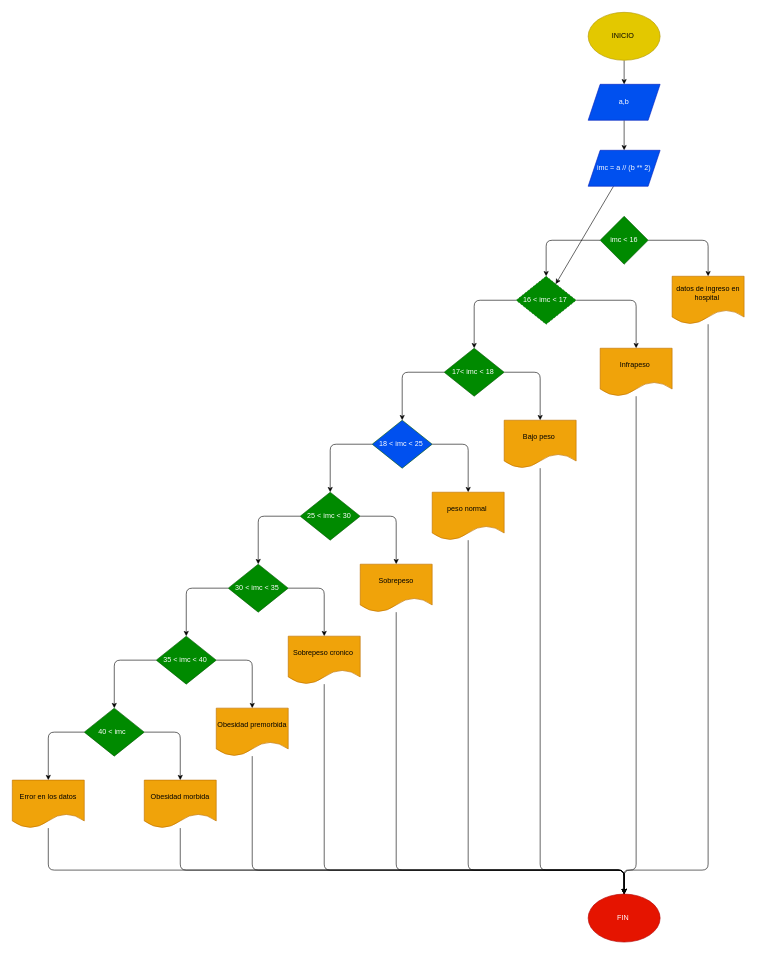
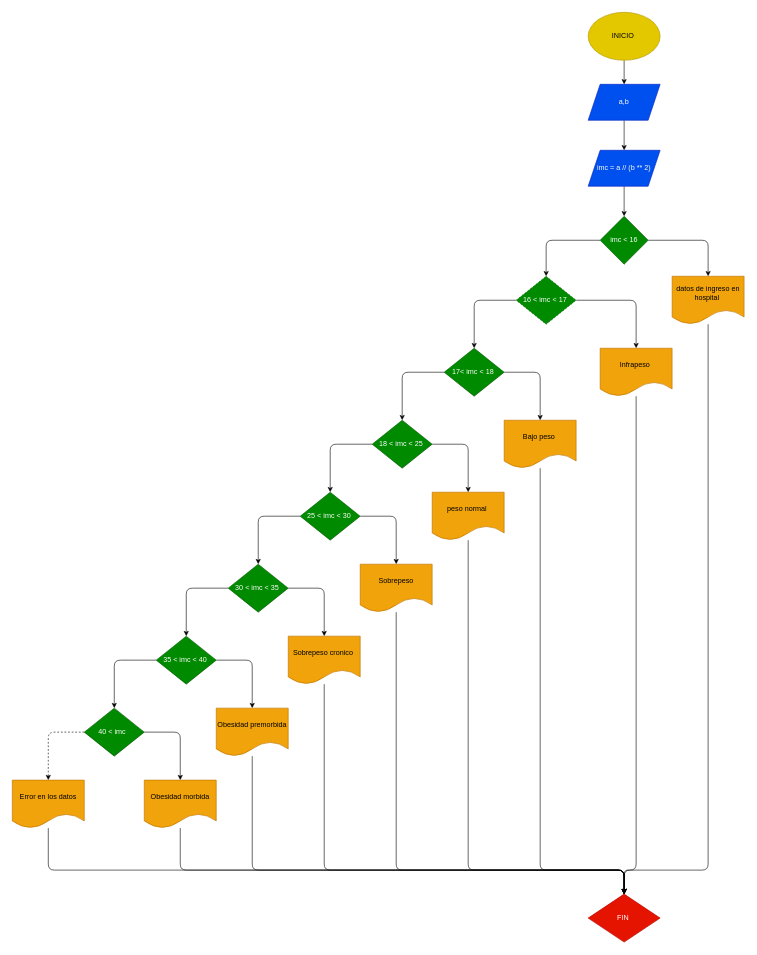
(586, 234) -> (624, 210)
(402, 444) -> (402, 444)
(48, 737) -> (48, 737)
(624, 918) -> (624, 918)
